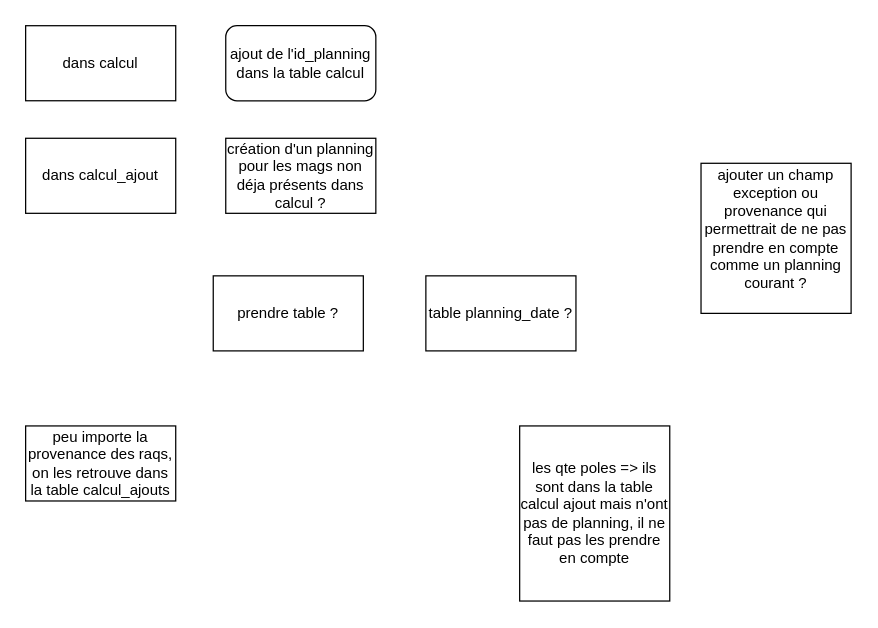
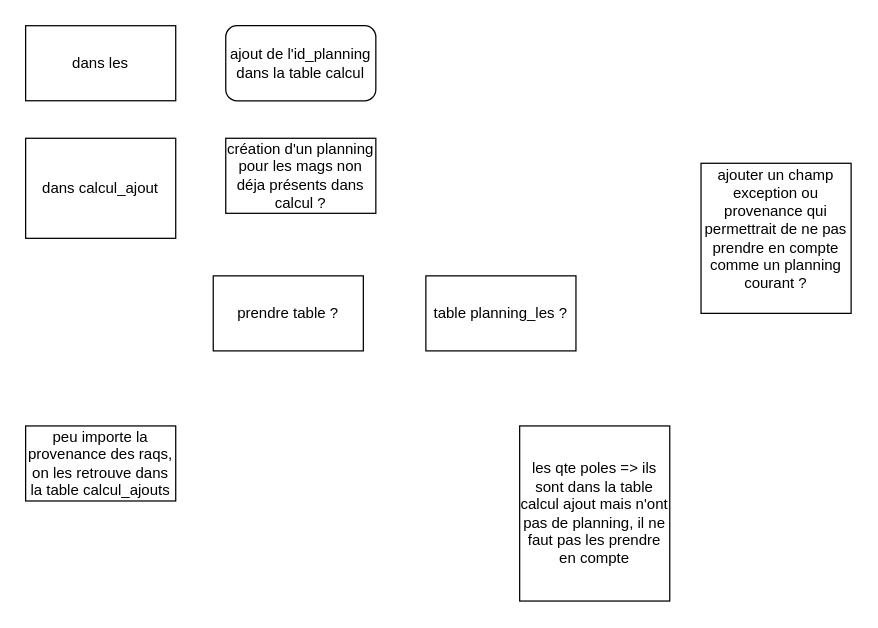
(101, 63) -> (101, 63)
(101, 176) -> (101, 188)
(501, 313) -> (501, 313)
